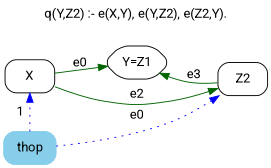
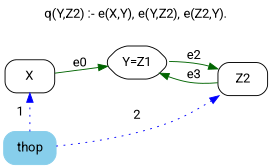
(131, 104) -> (189, 63)
(137, 115) -> (137, 115)
